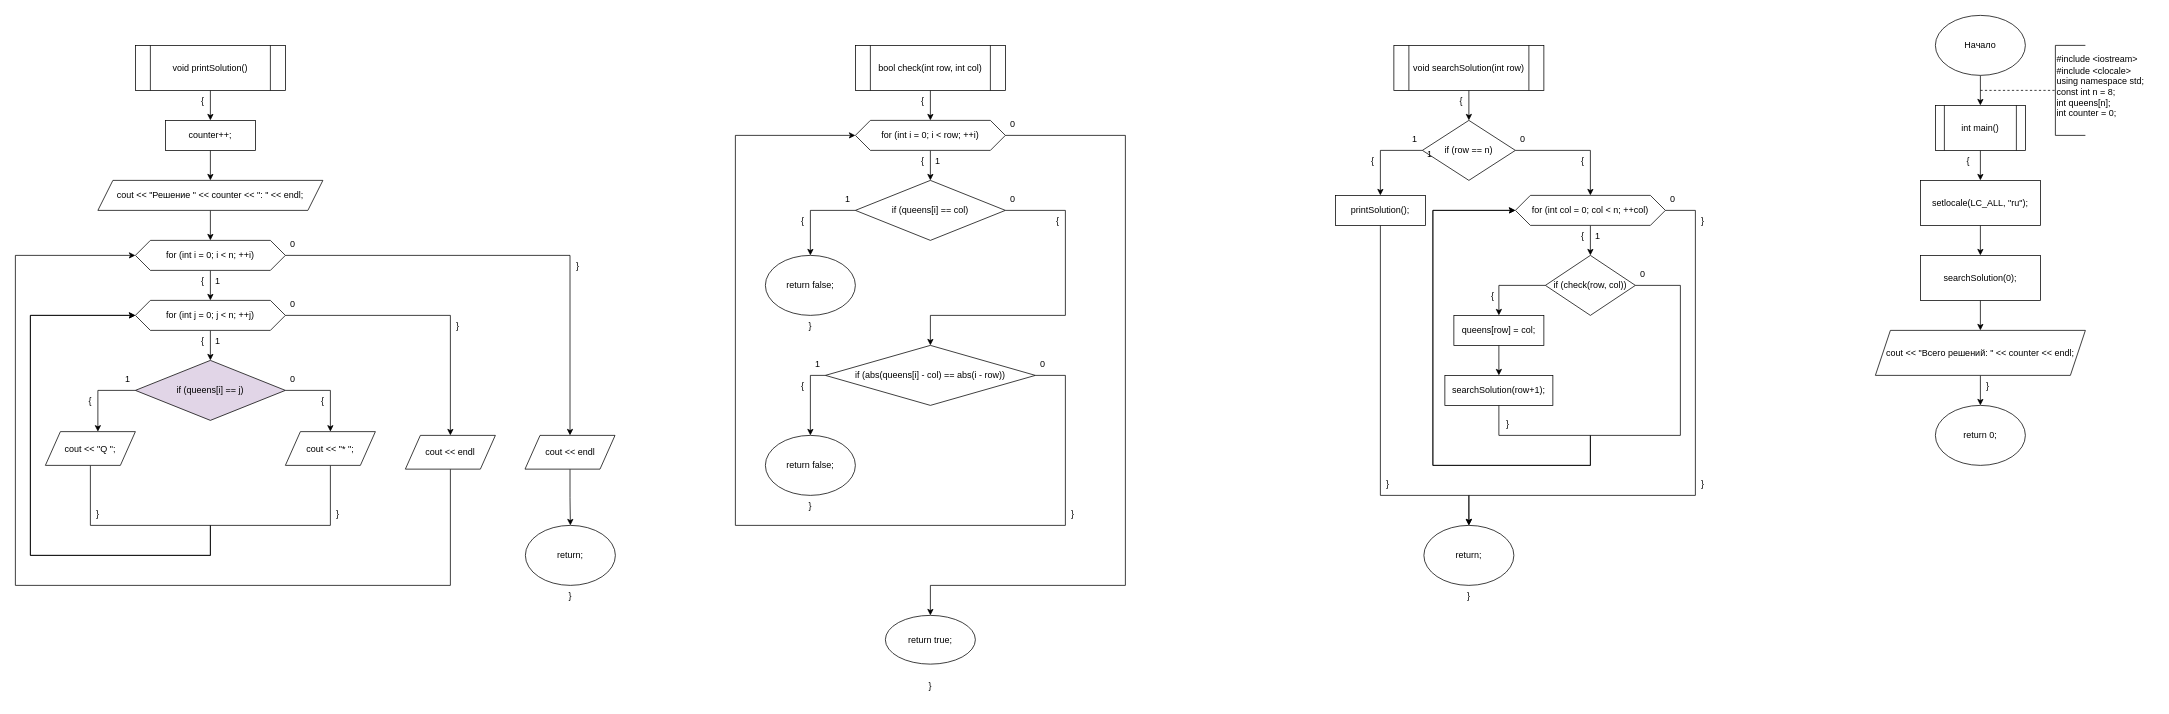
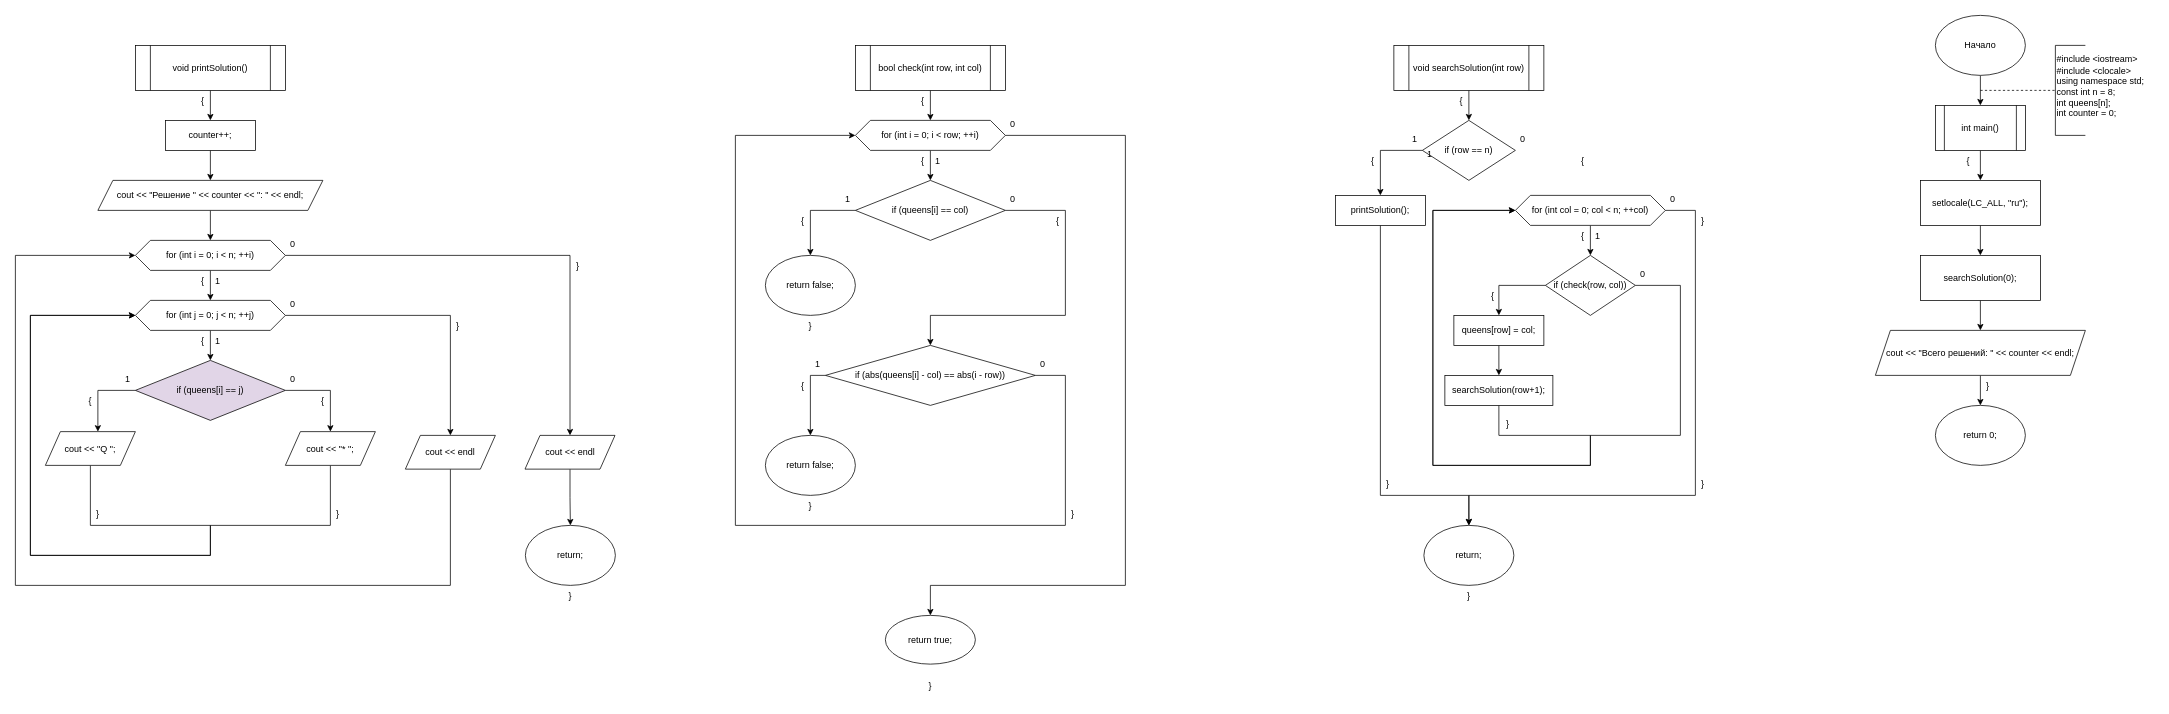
(1572, 150) -> none
